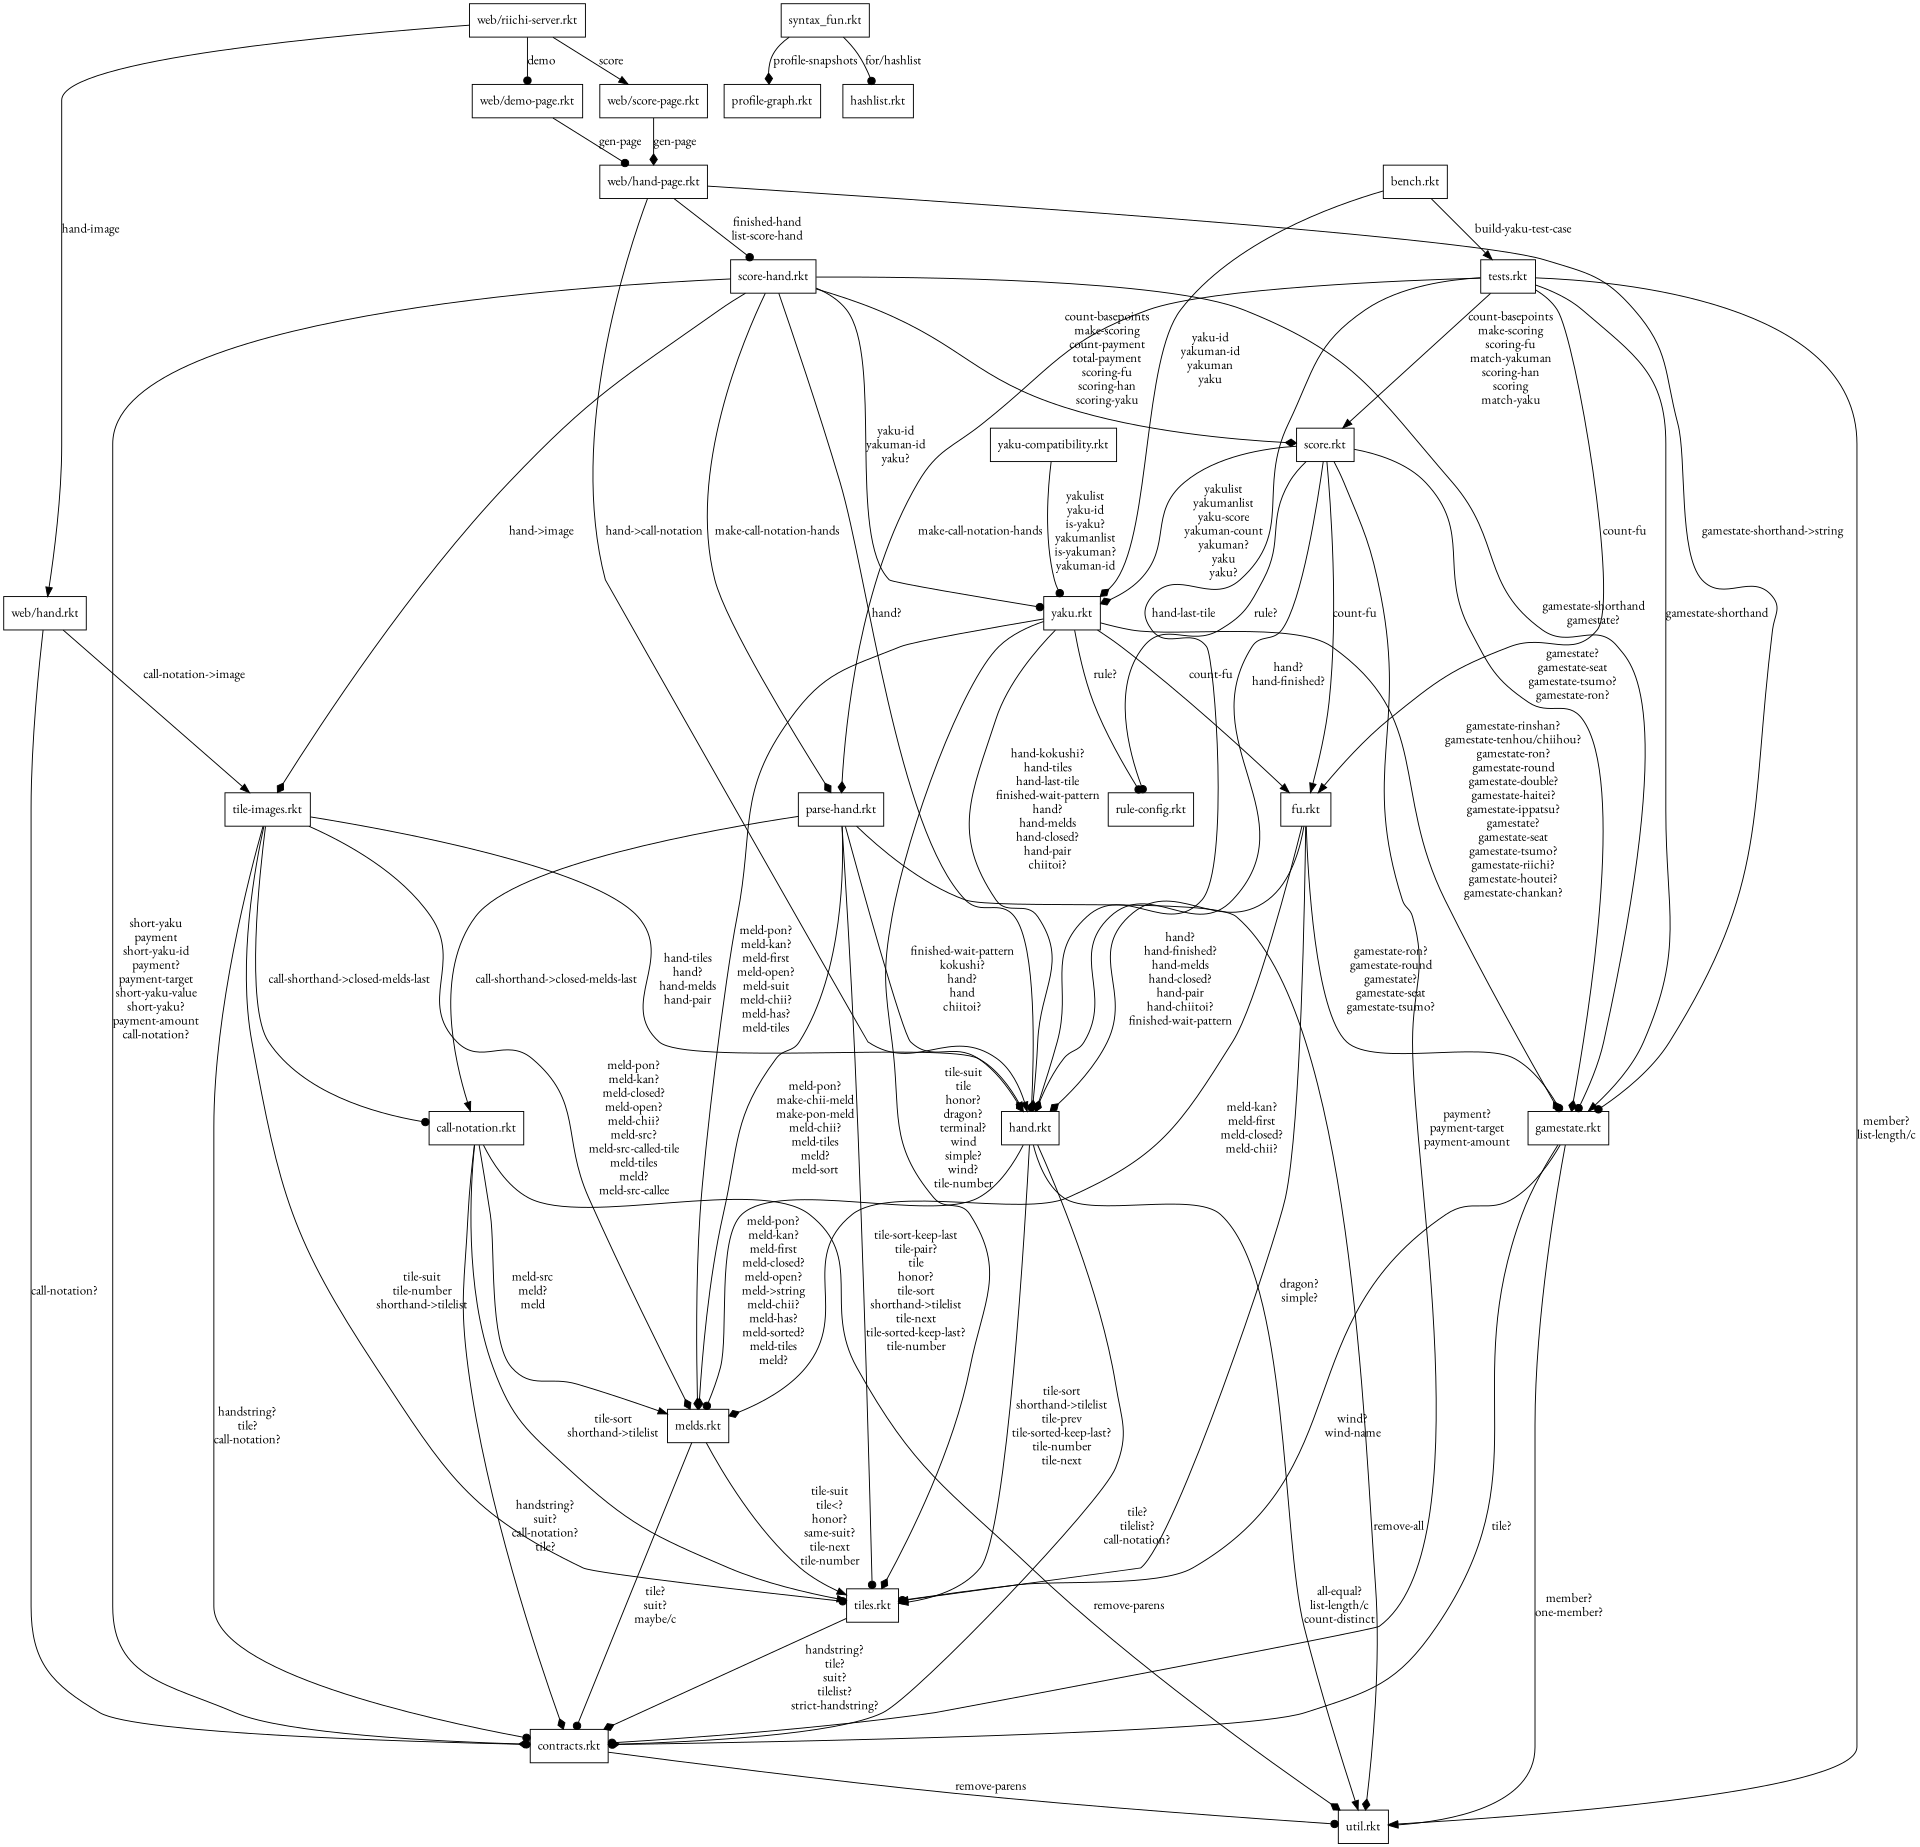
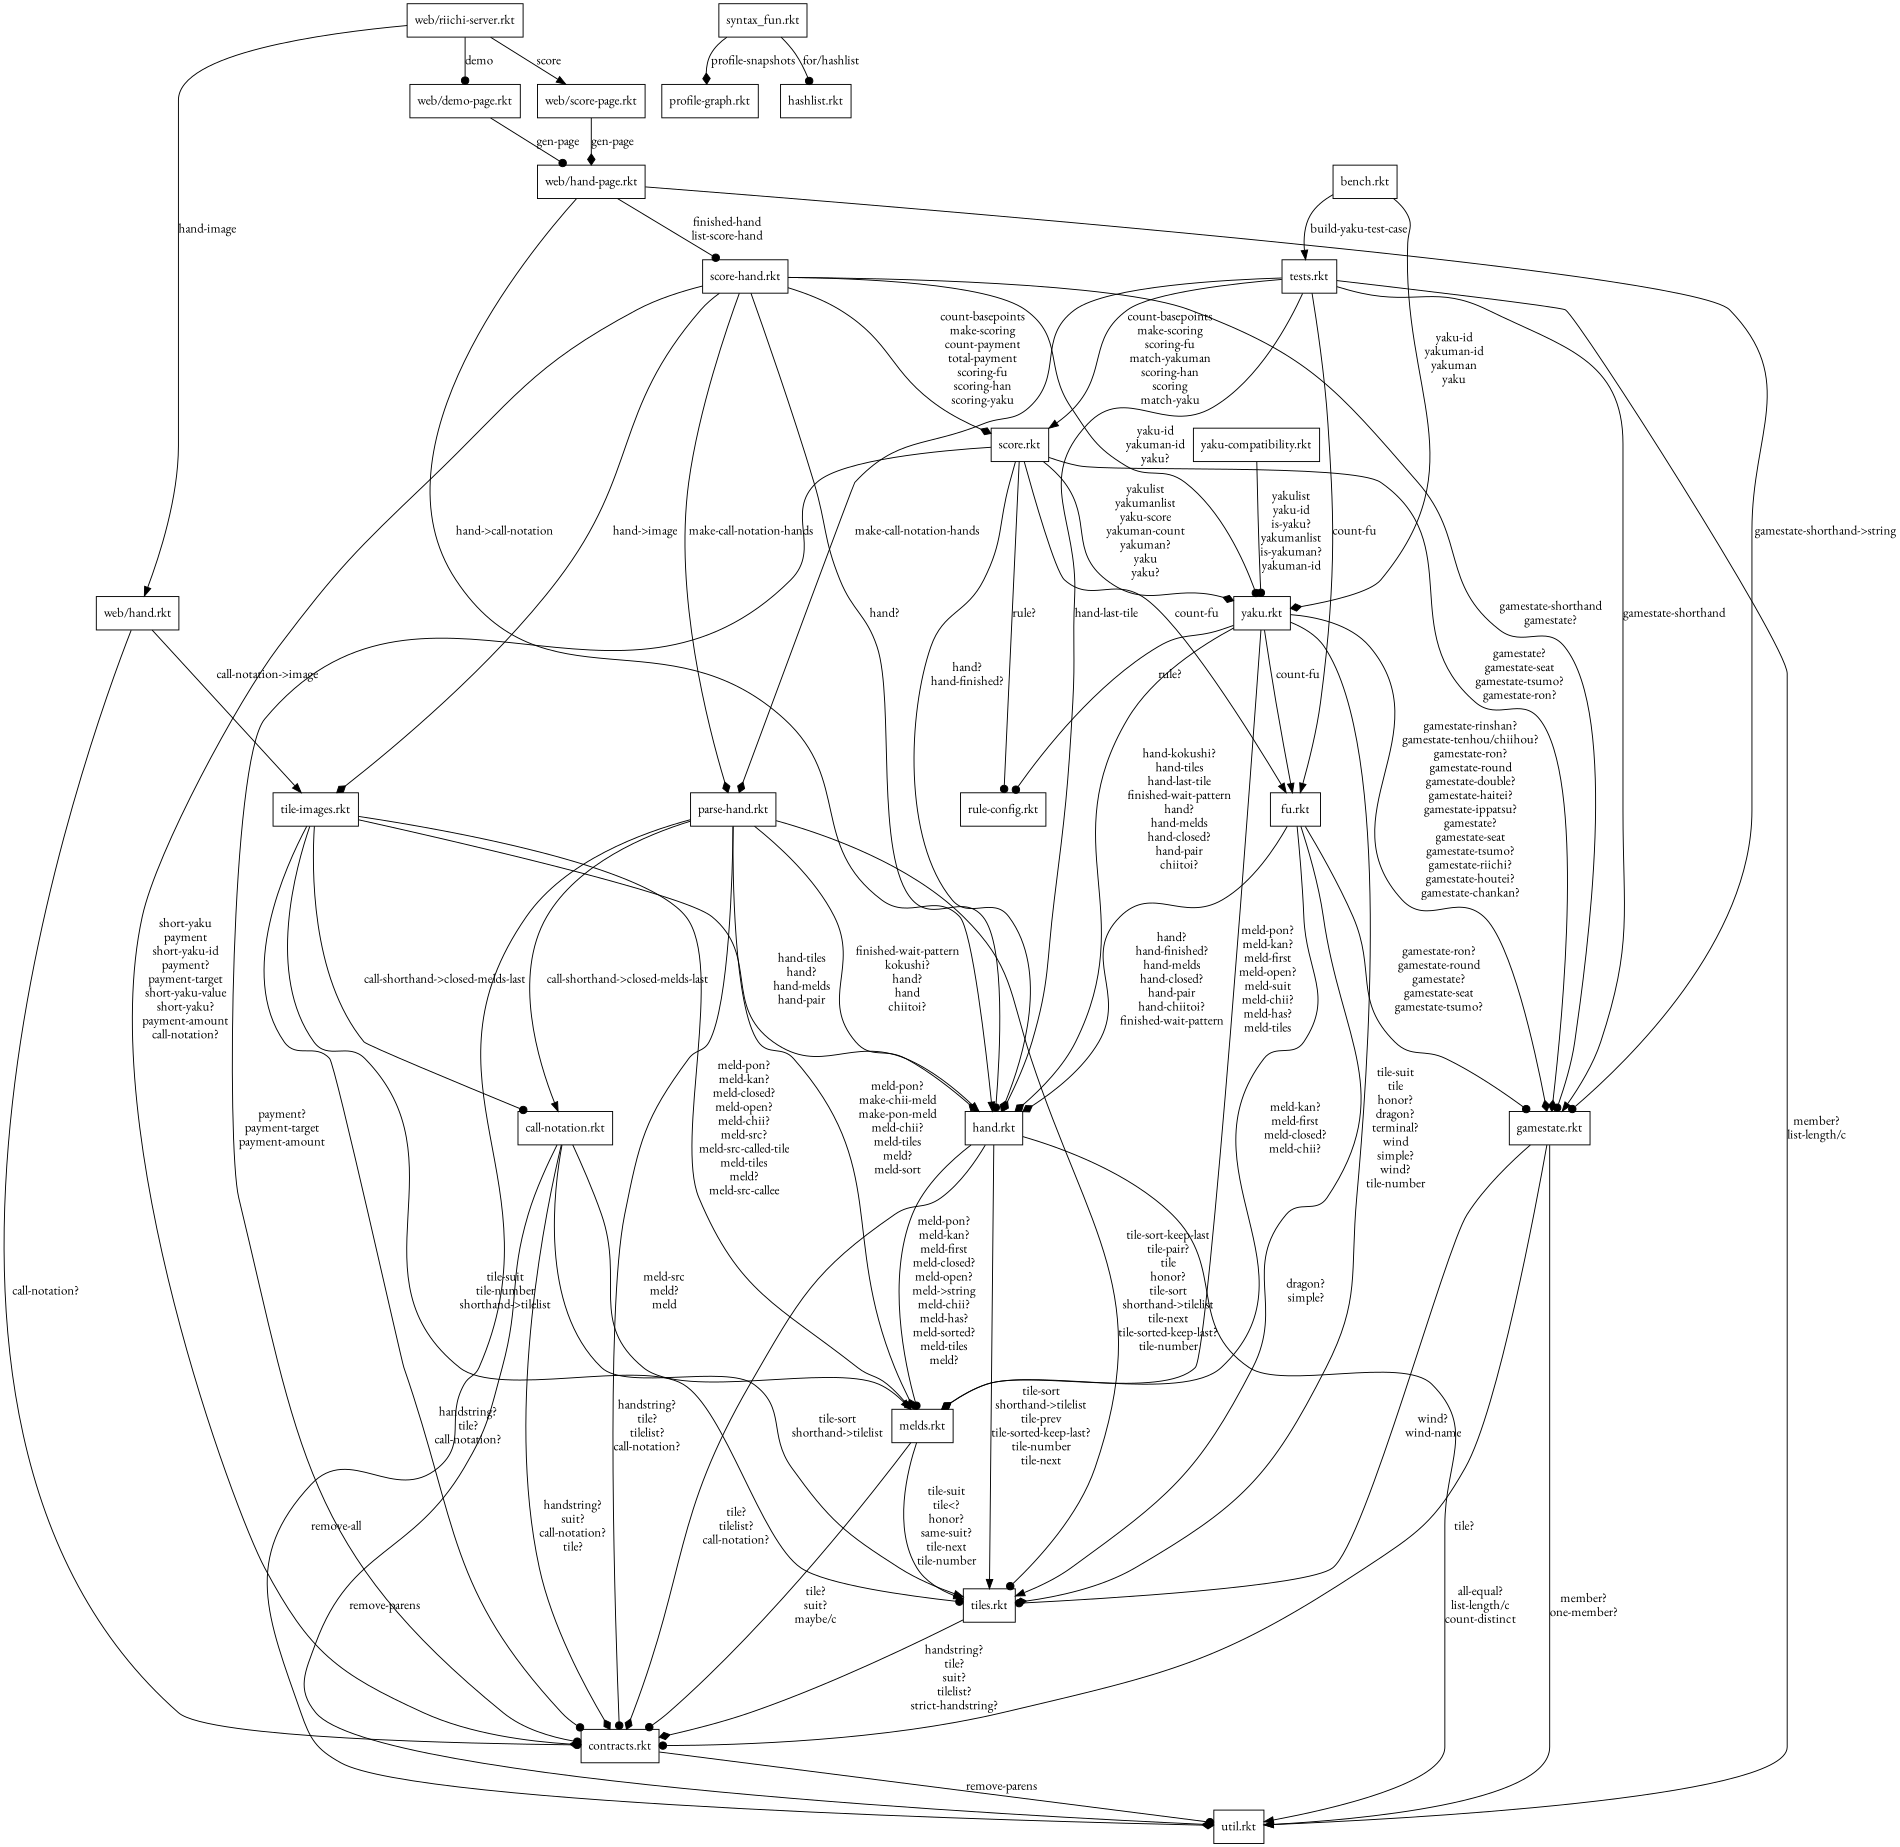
none -> (619, 1260)
